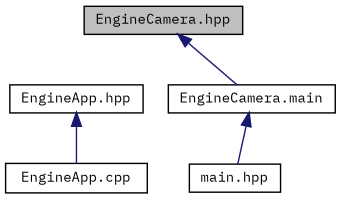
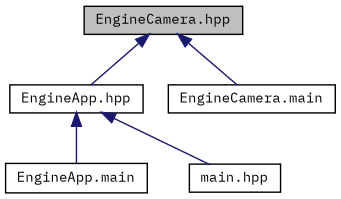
none -> (115, 64)
(242, 145) -> (162, 142)
(76, 178) -> (76, 178)
